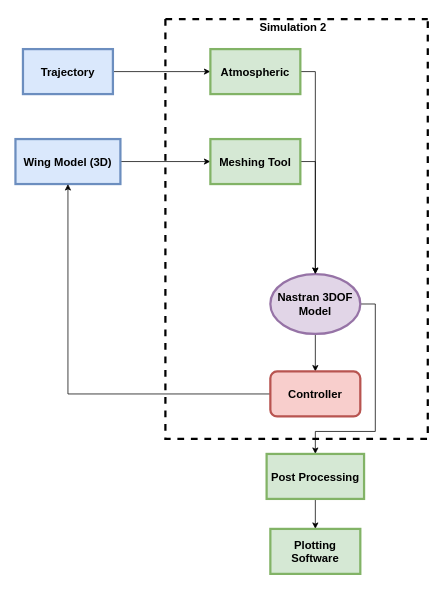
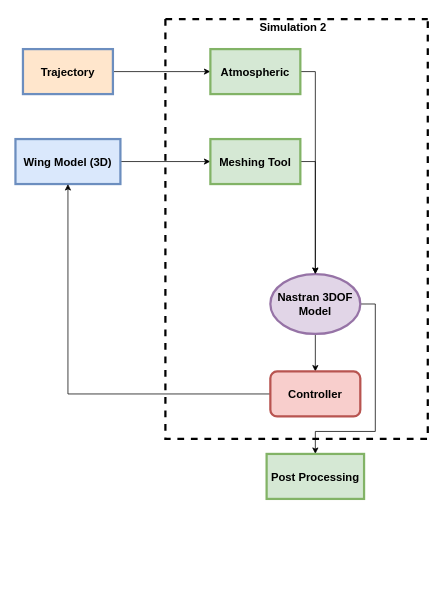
(68, 72) -> (68, 72)
(315, 511) -> none
(315, 552) -> none
